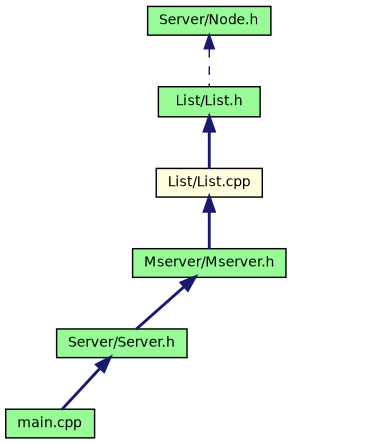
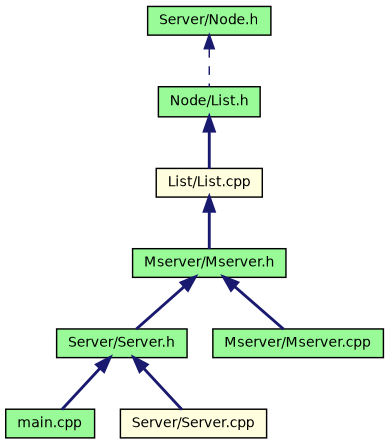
(209, 102) -> (209, 102)
none -> (298, 343)
none -> (194, 424)
